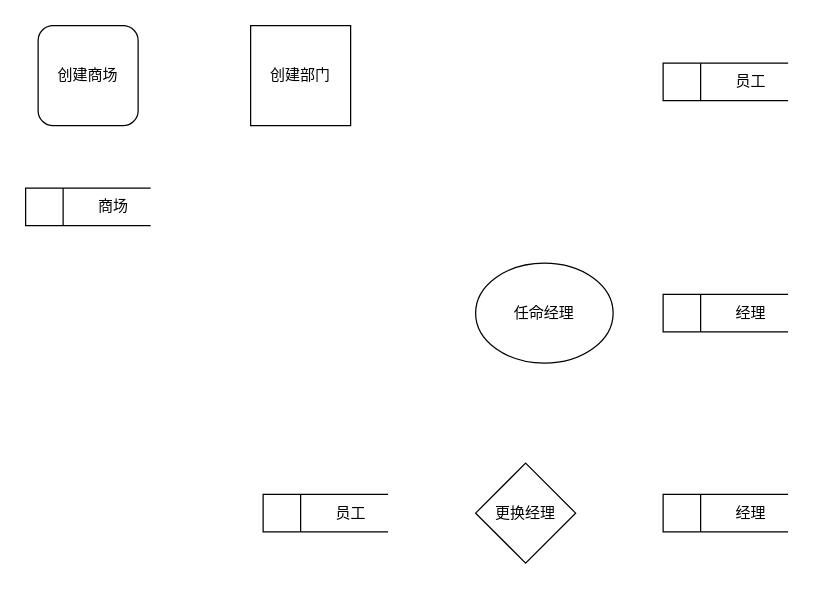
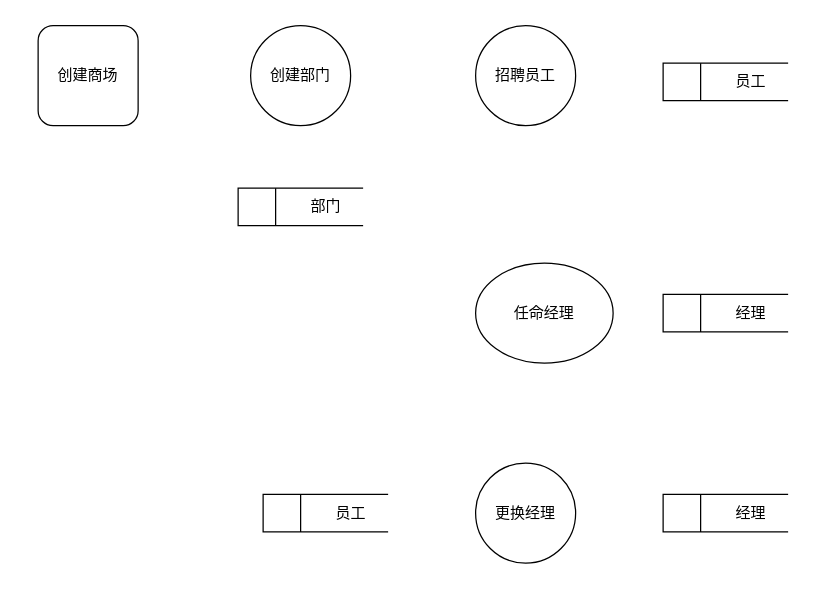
(301, 76) -> (301, 76)
none -> (526, 76)
(88, 207) -> none
none -> (301, 207)
(526, 513) -> (526, 513)
